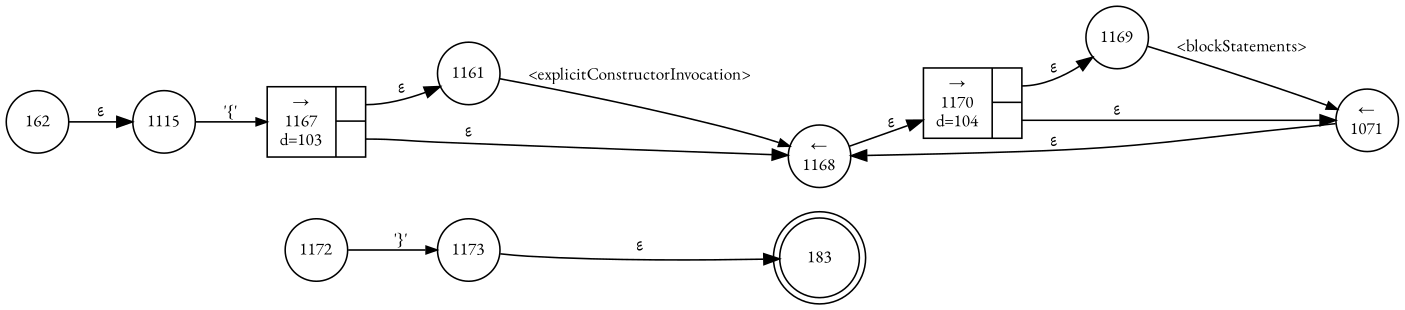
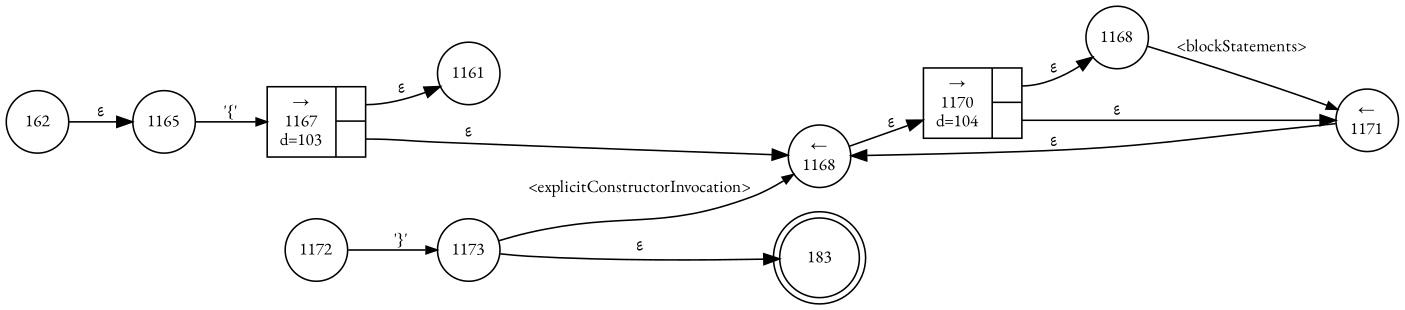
(1117, 38) -> (1117, 38)
(640, 107) -> (644, 219)
(1367, 120) -> (1367, 120)
(164, 122) -> (164, 122)
